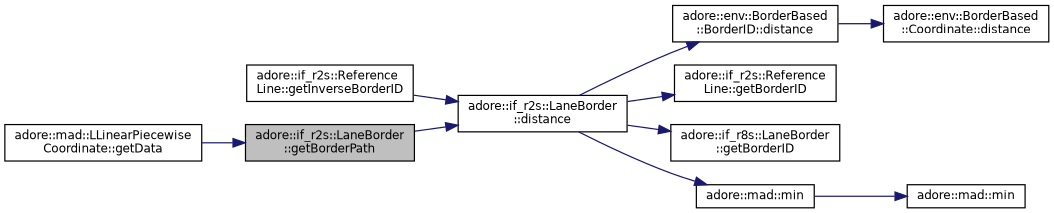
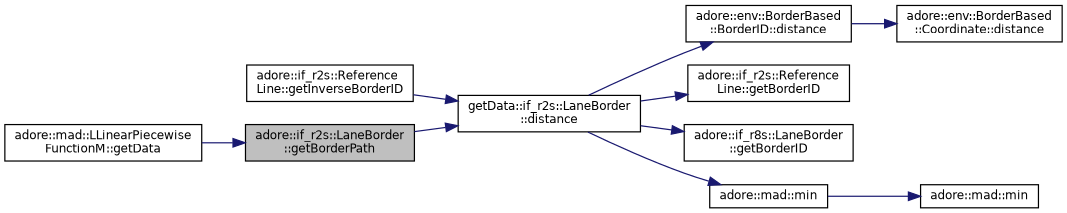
(543, 114) -> (549, 114)
(103, 143) -> (103, 143)
